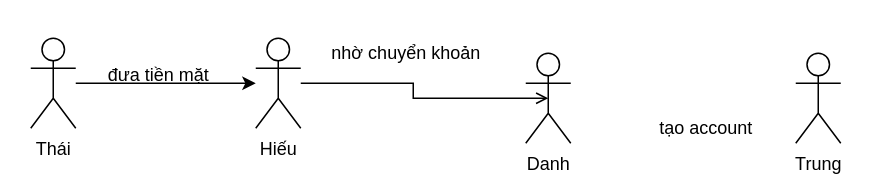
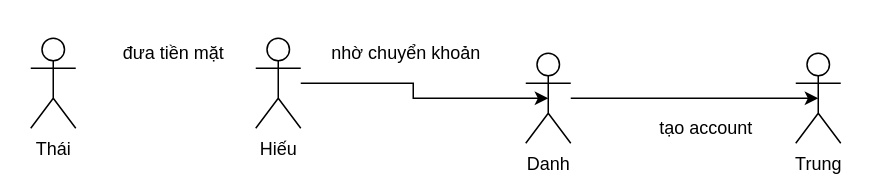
(158, 76) -> (173, 53)
(161, 83) -> none
(539, 98) -> (537, 98)
none -> (689, 98)
